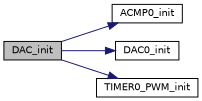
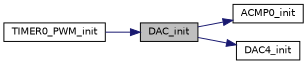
(147, 51) -> (268, 51)
(85, 68) -> (118, 32)
